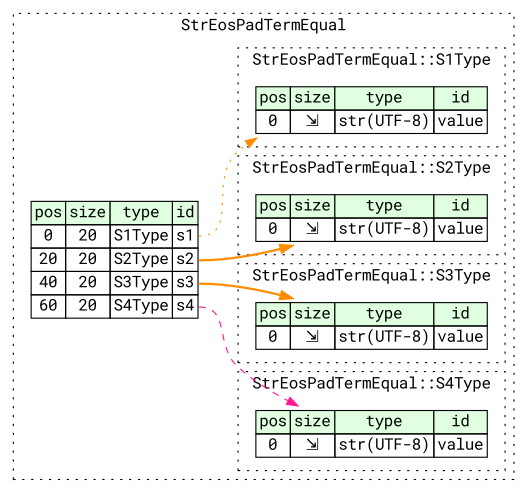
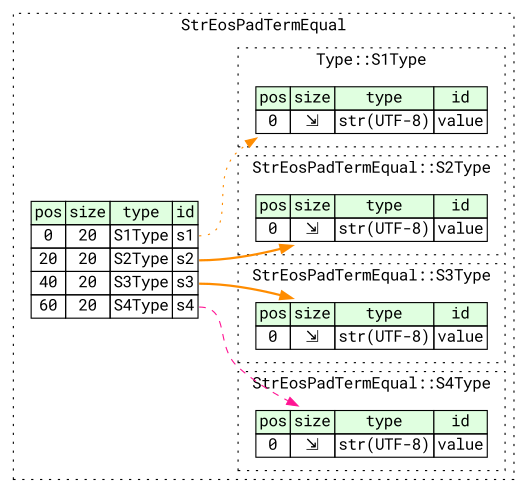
(372, 61) -> (372, 61)
